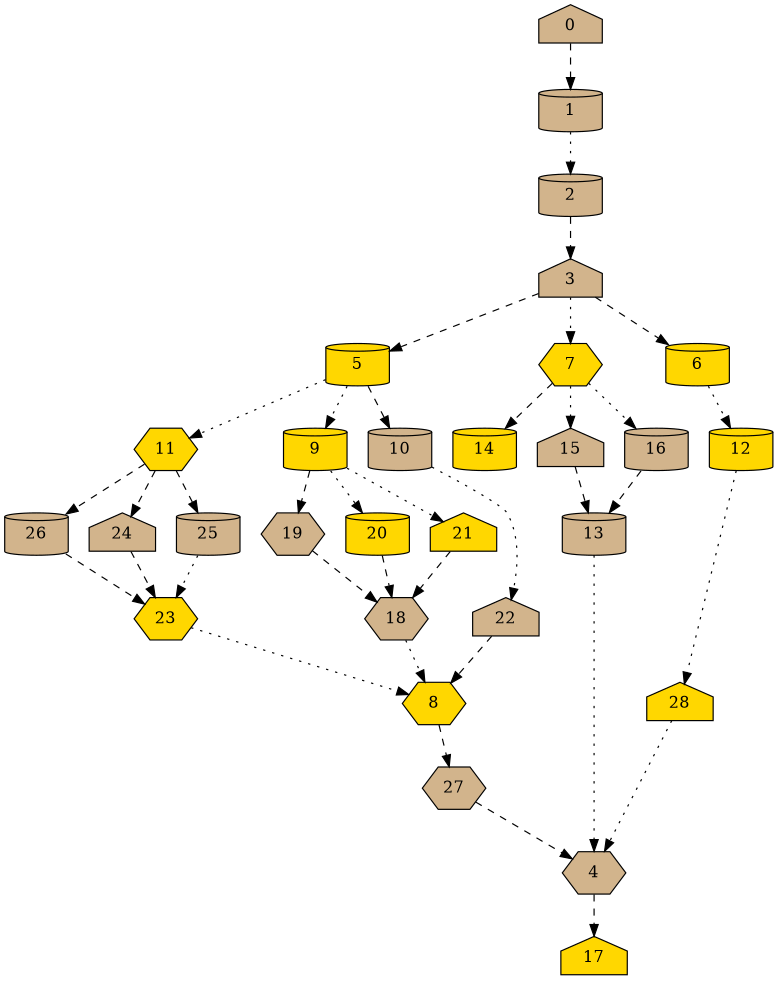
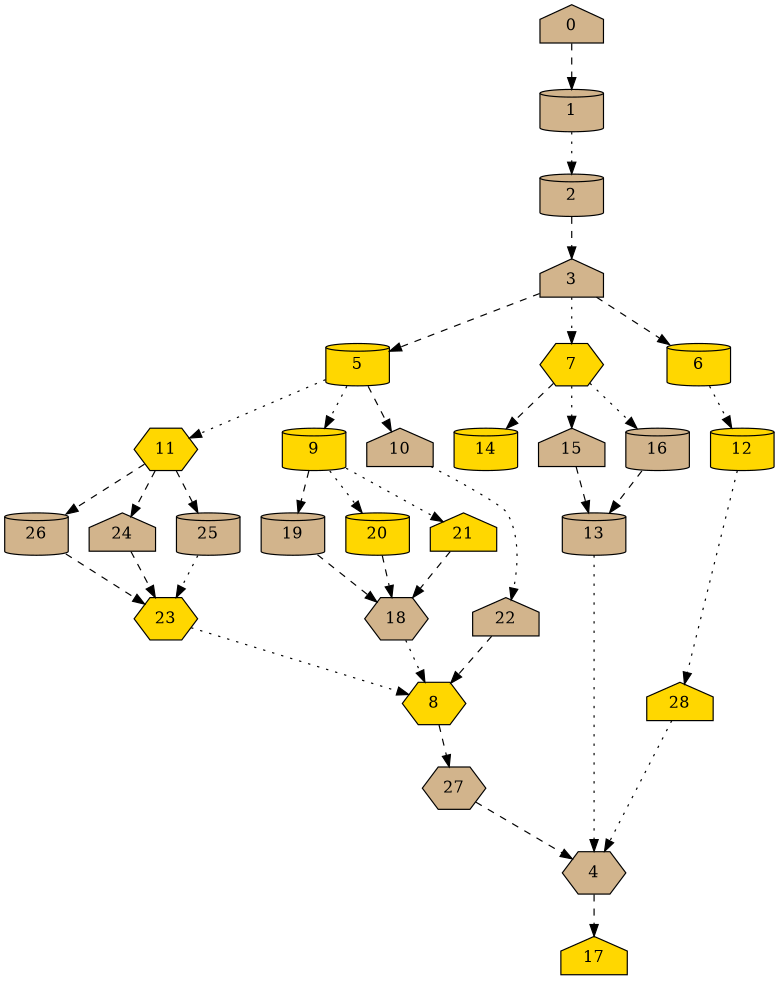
(400, 449) -> (400, 449)
(293, 534) -> (293, 534)
